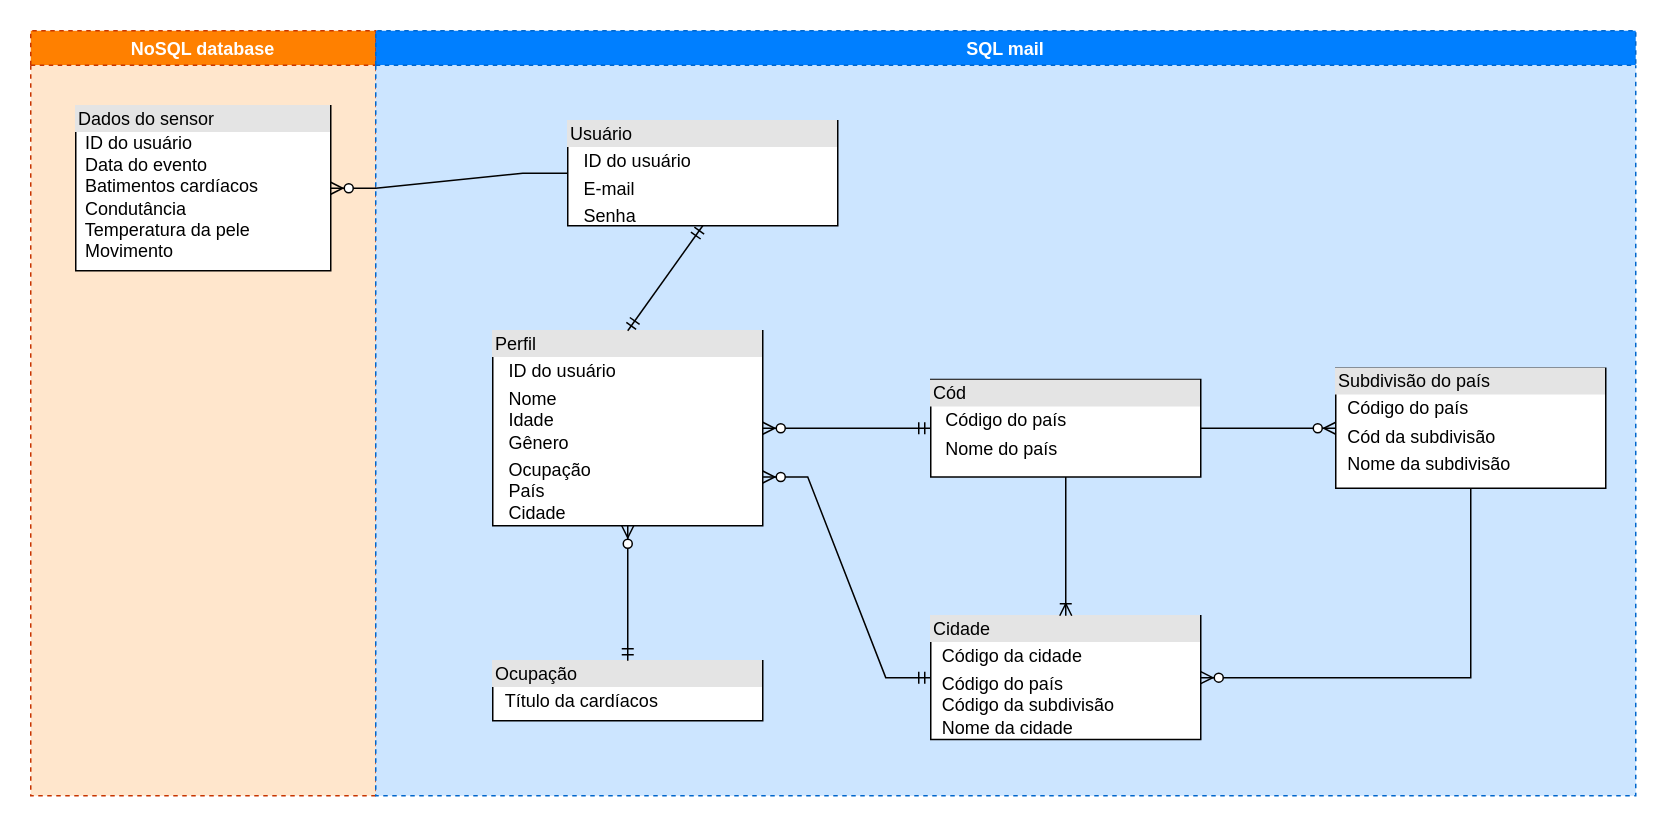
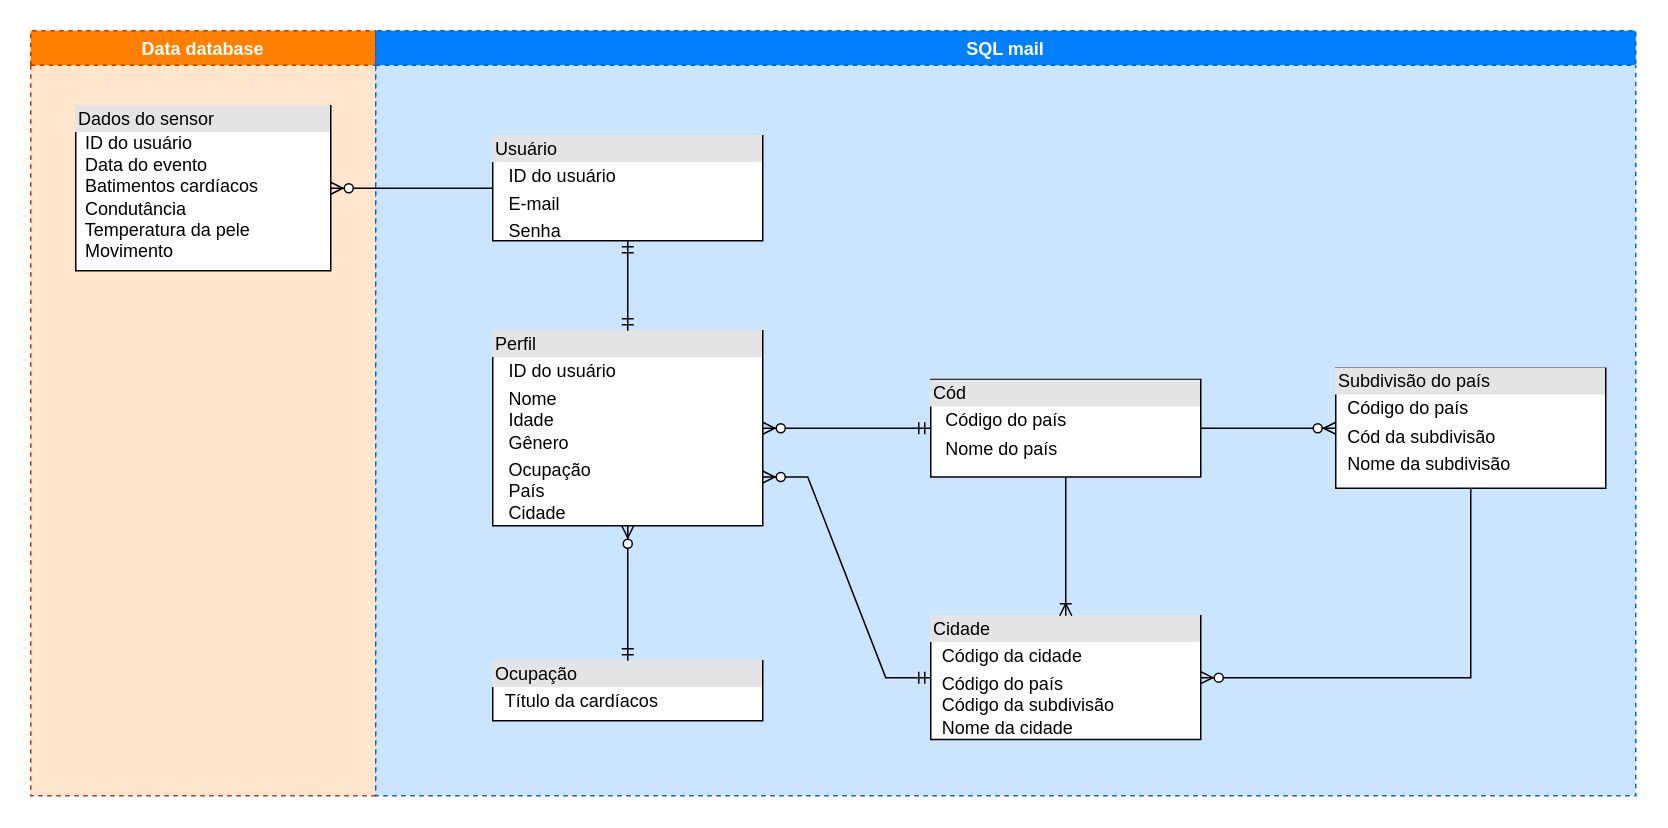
(203, 49) -> (203, 49)
(703, 173) -> (628, 188)
